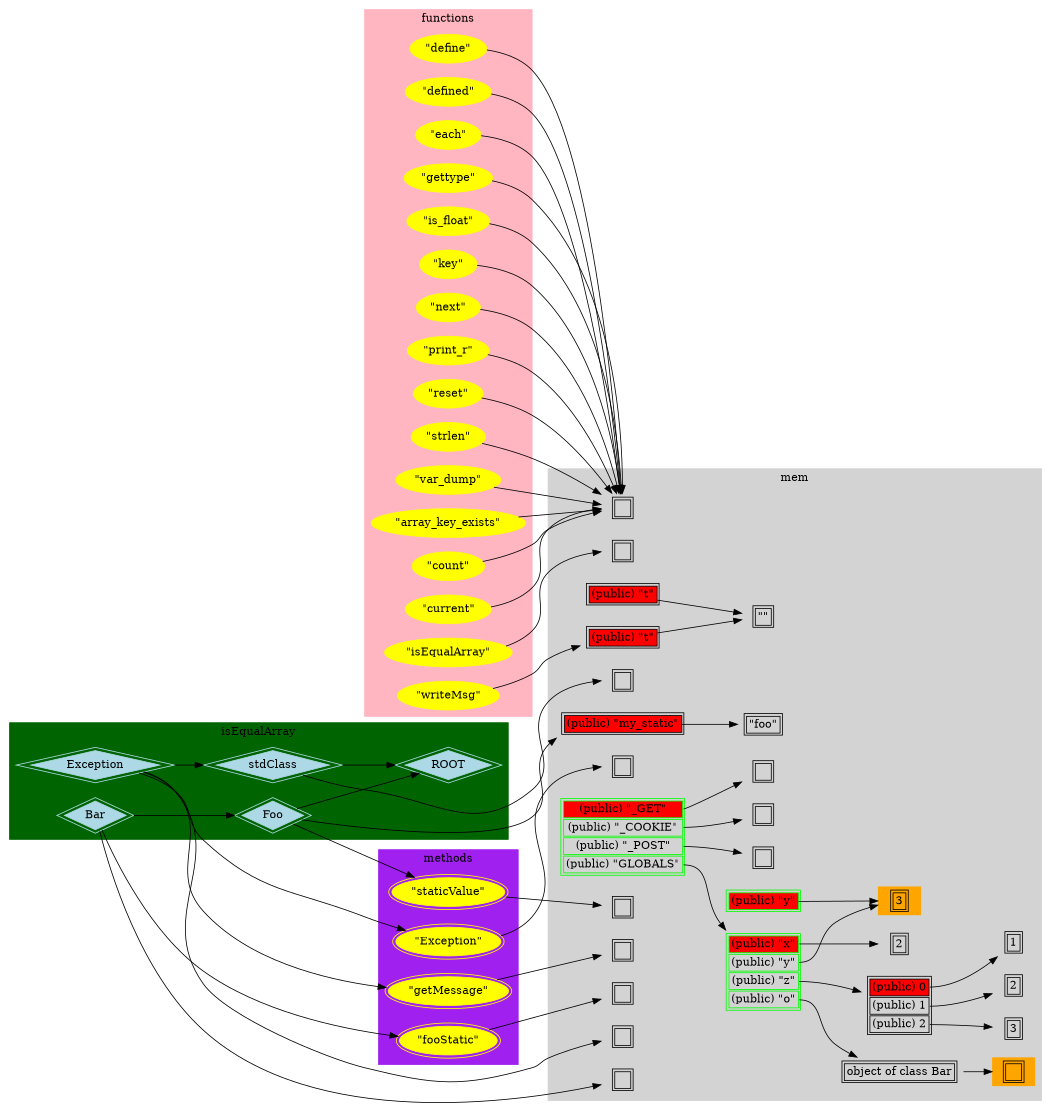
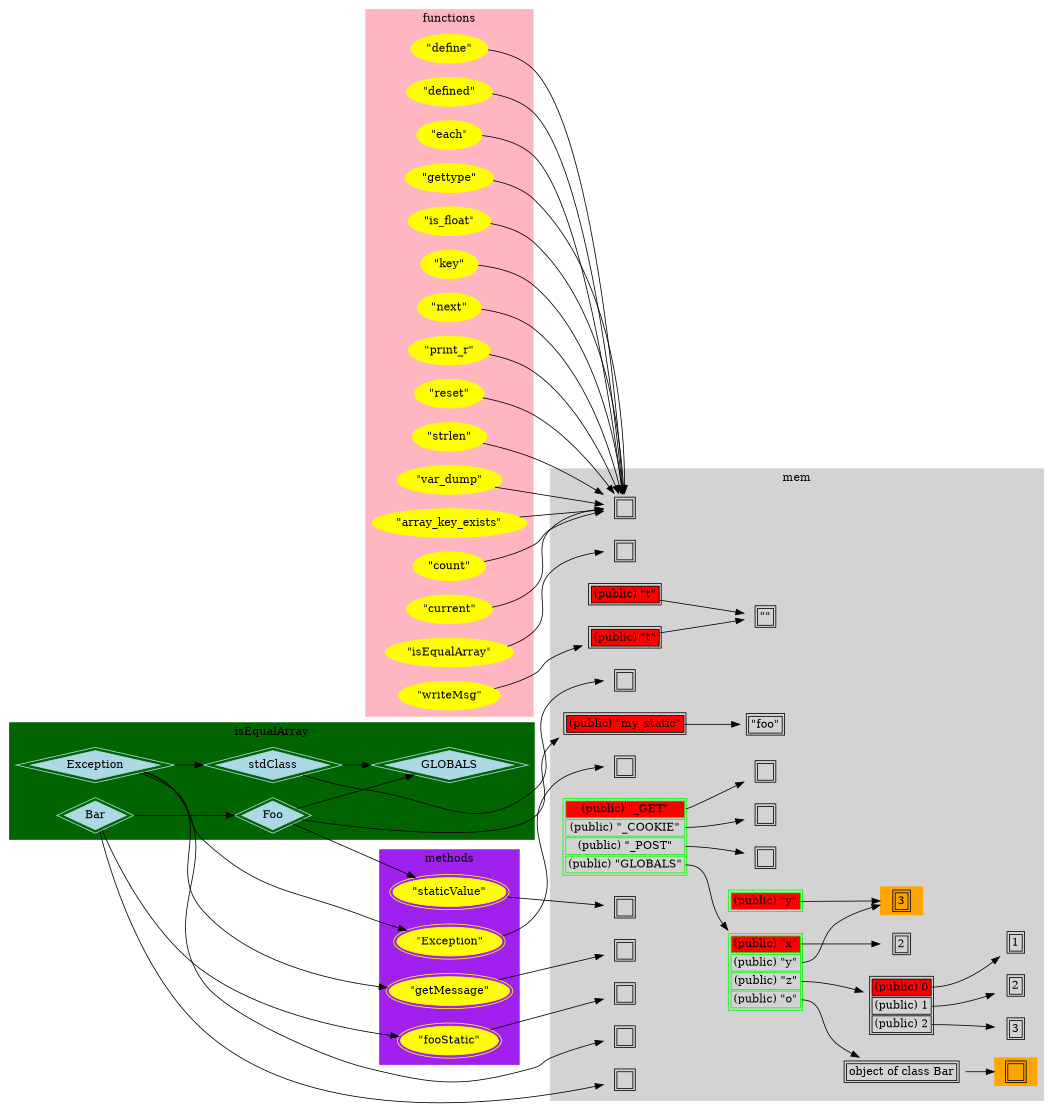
(448, 765) -> (449, 765)
